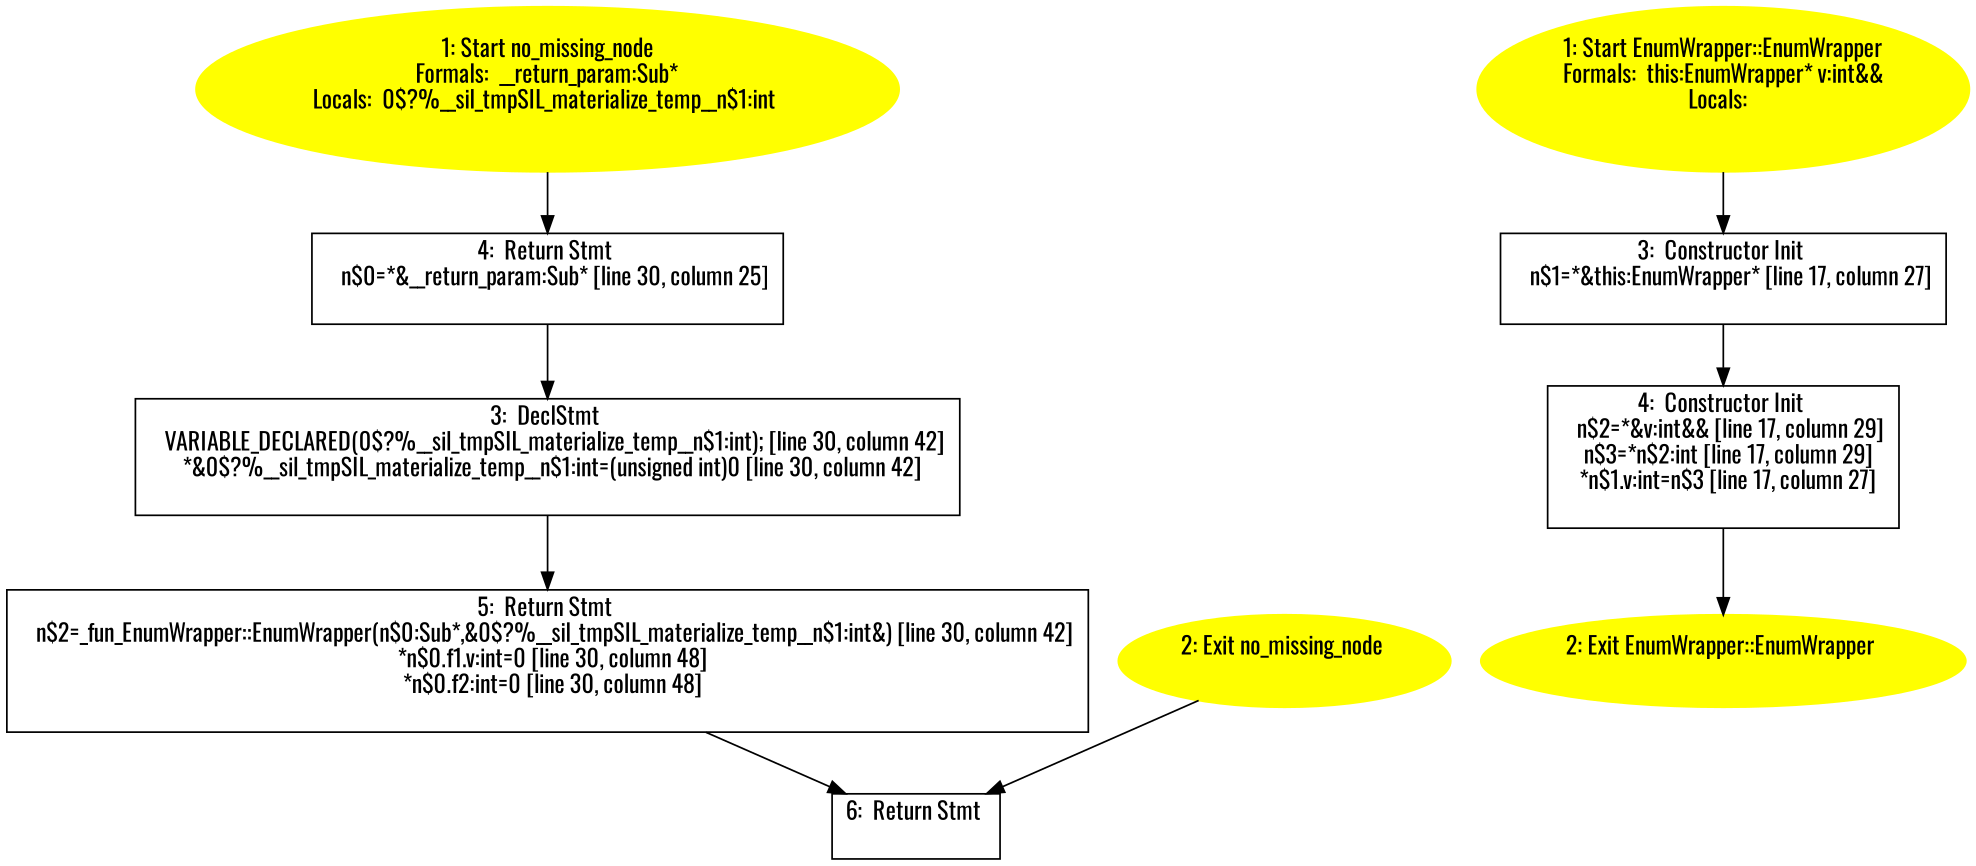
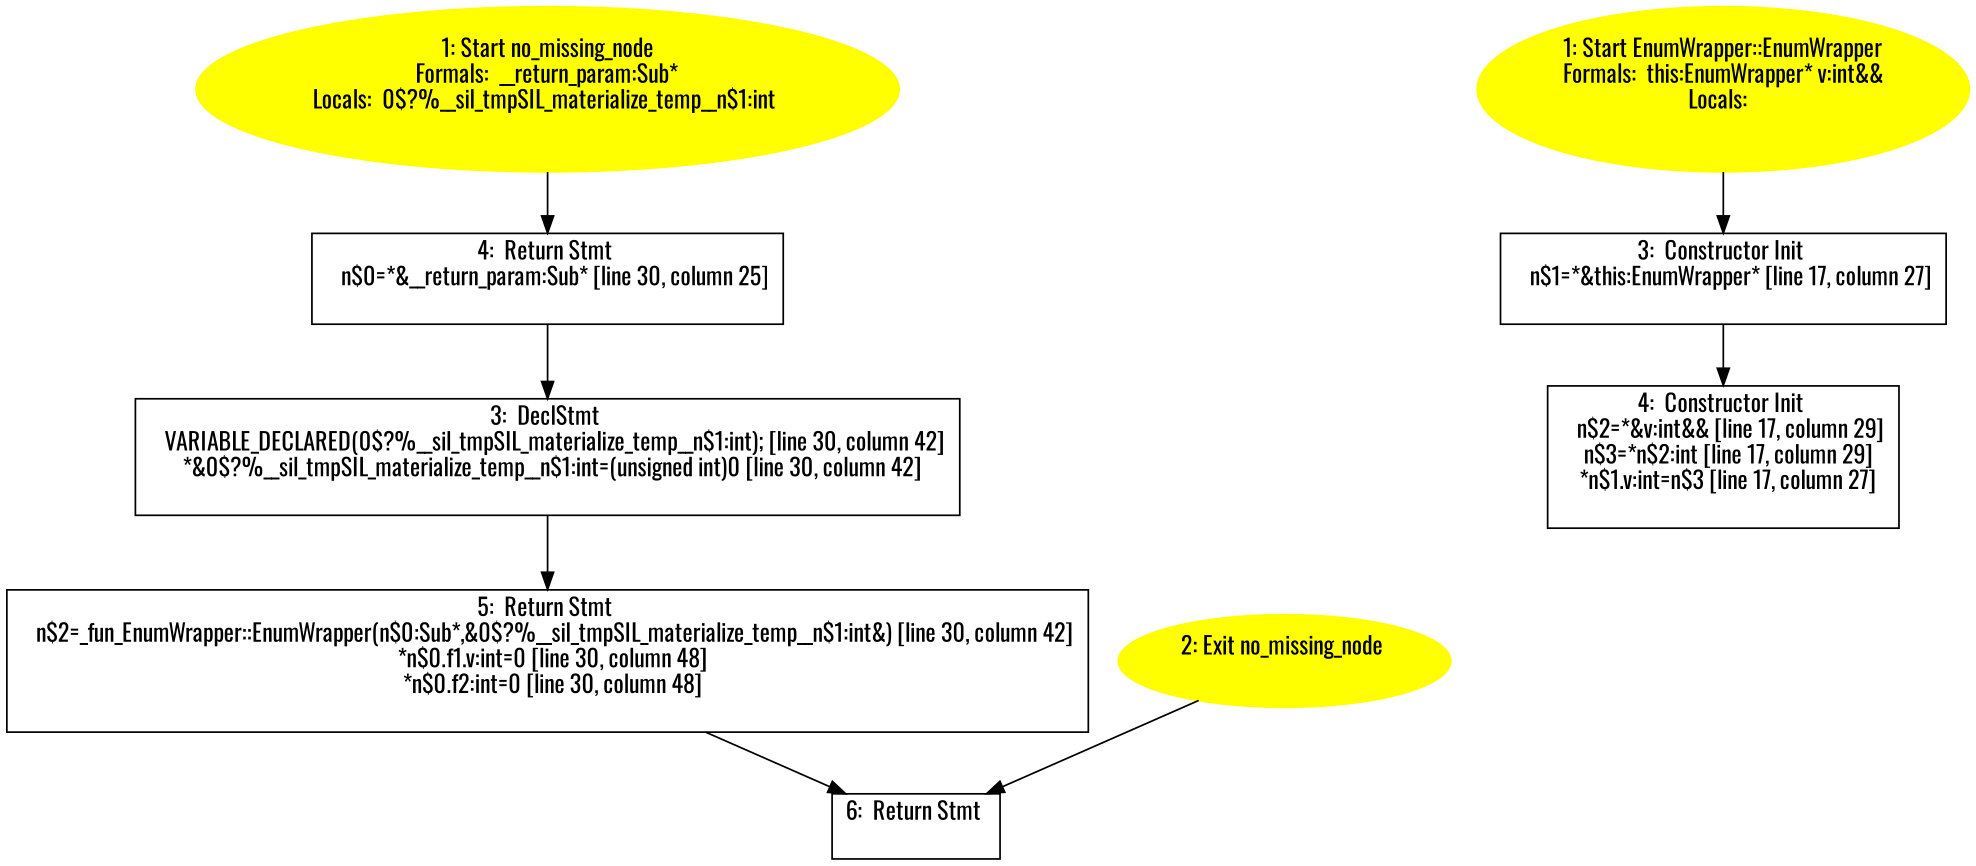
(1723, 661) -> none
